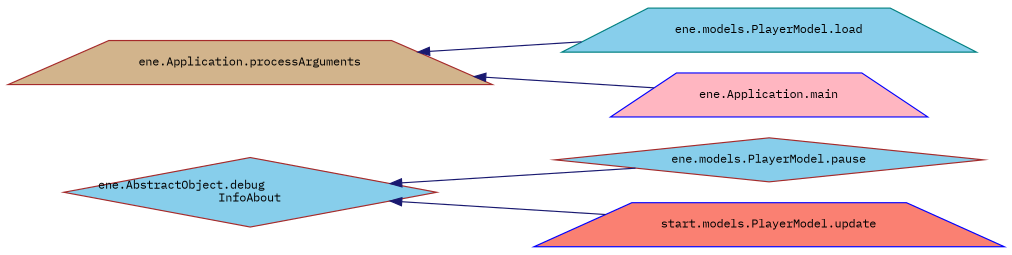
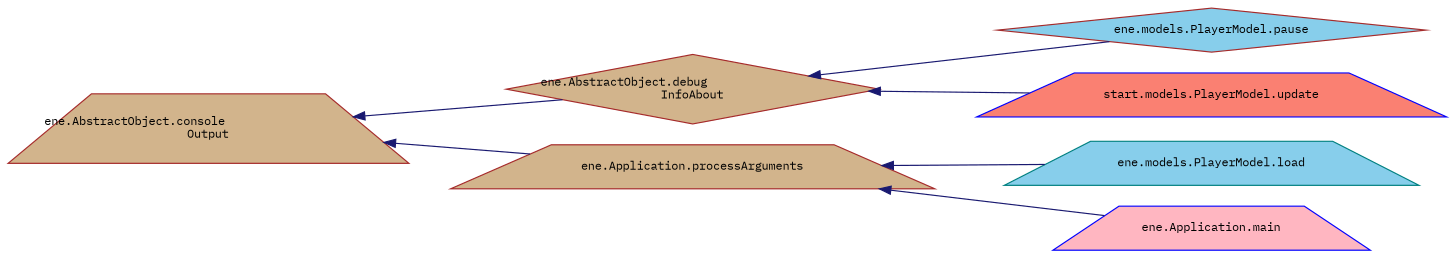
none -> (209, 129)
(250, 192) -> (693, 89)
